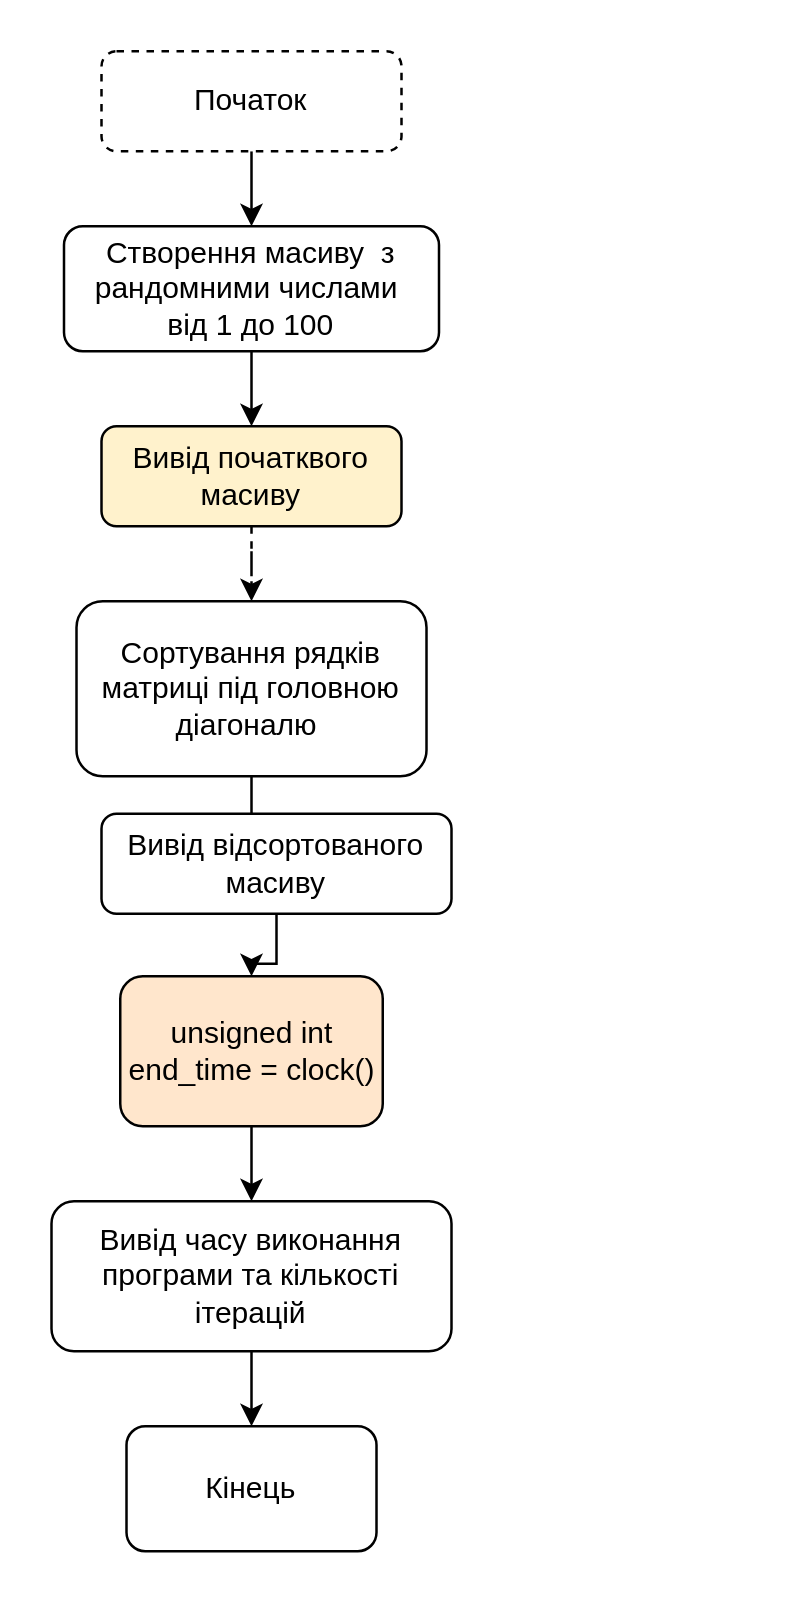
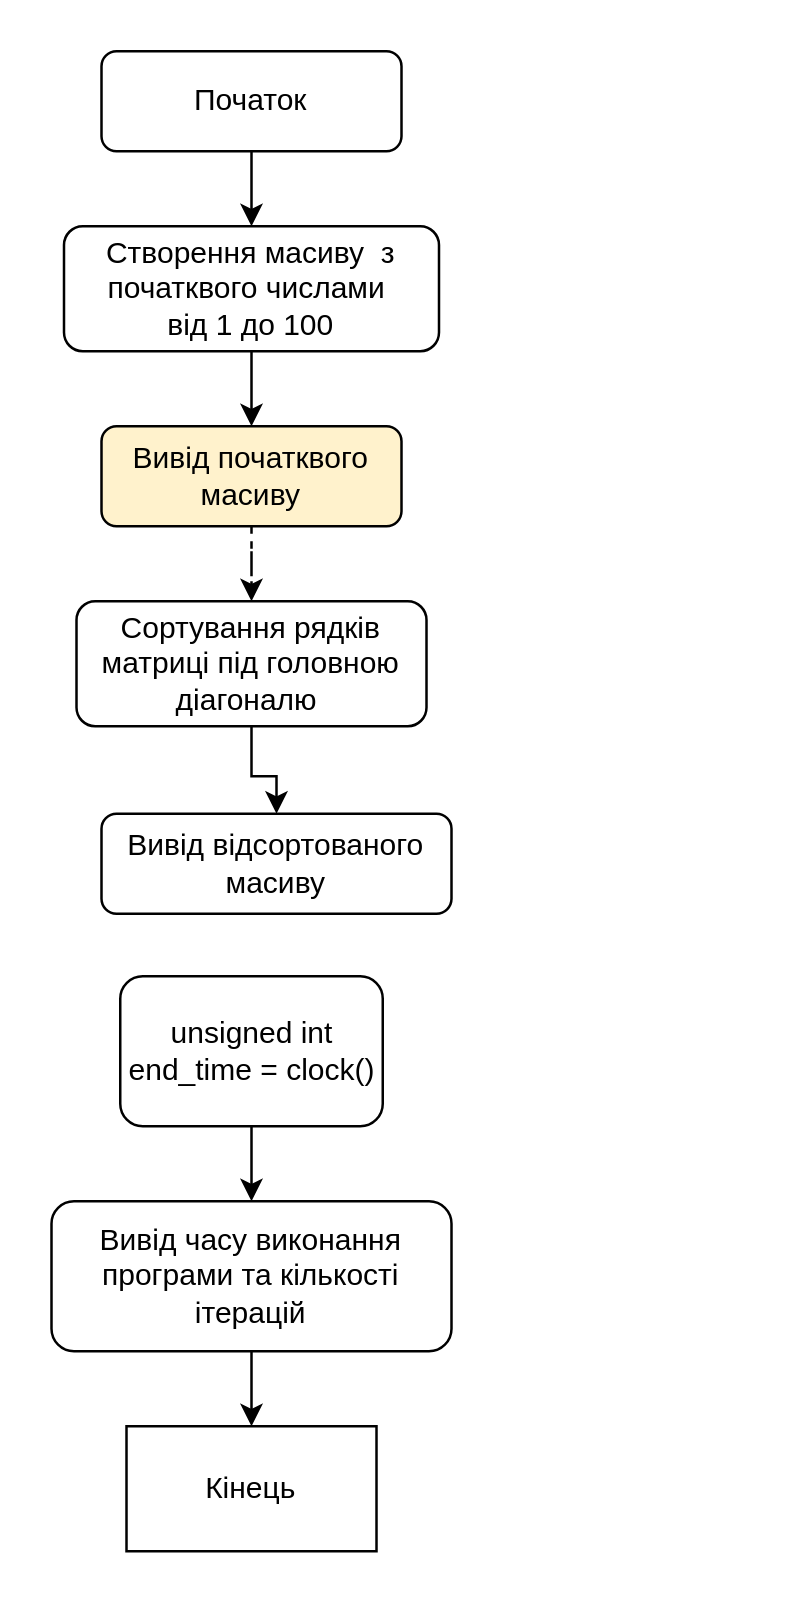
(251, 101) -> (251, 101)
(251, 289) -> (251, 289)
(251, 689) -> (251, 664)
(276, 953) -> none
(251, 1051) -> (251, 1051)
(251, 1489) -> (251, 1489)
